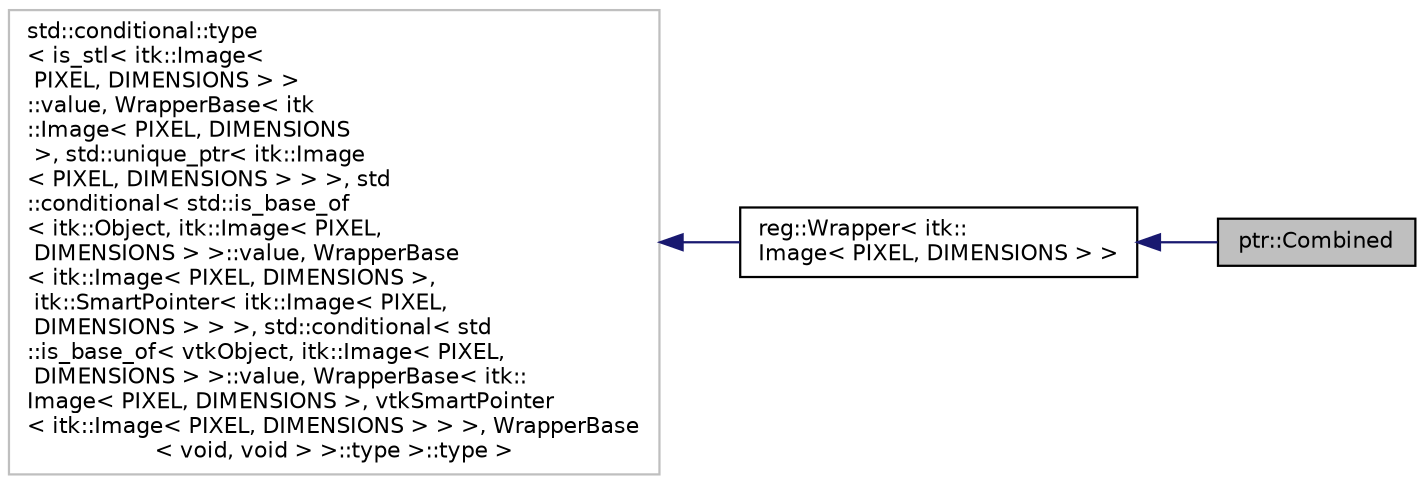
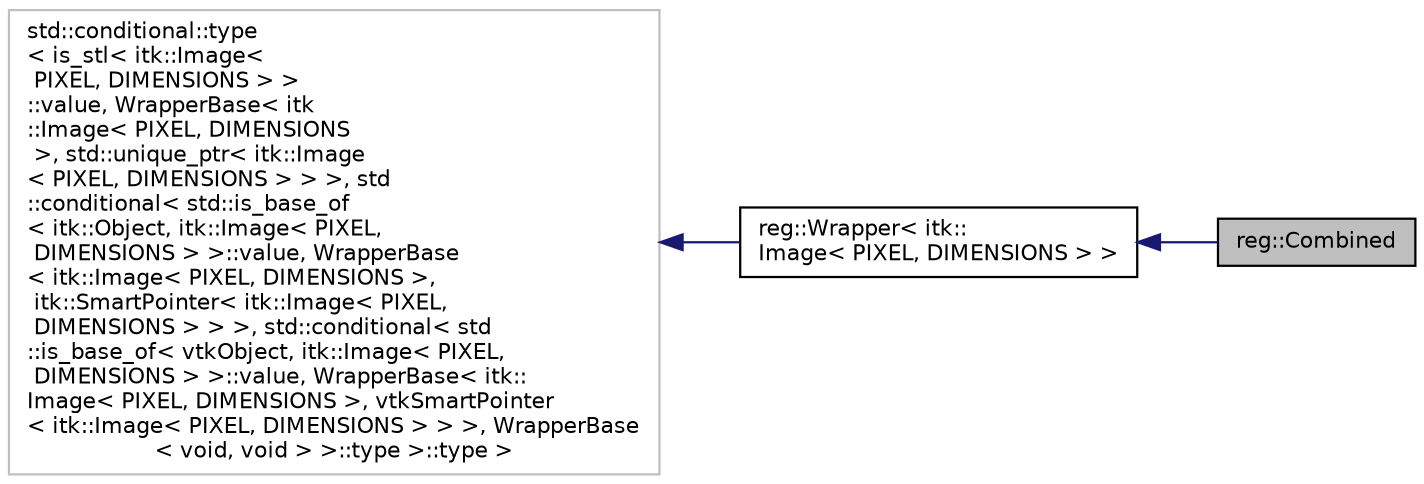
(1317, 242) -> (1317, 242)
